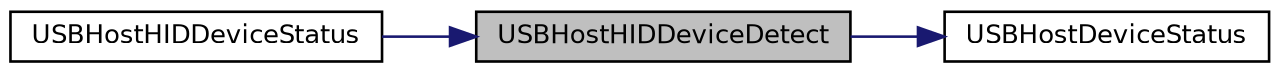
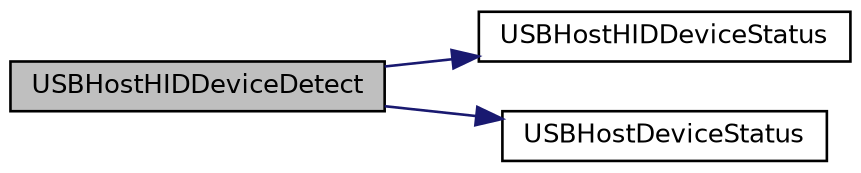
(416, 37) -> (418, 63)
